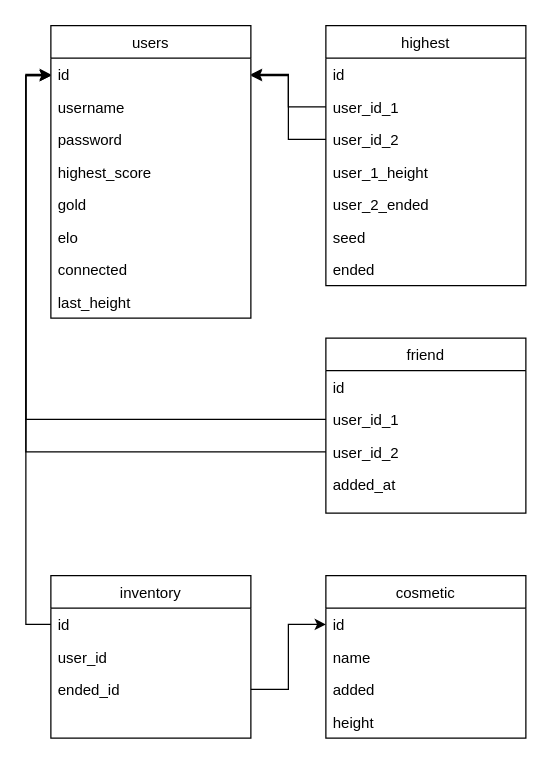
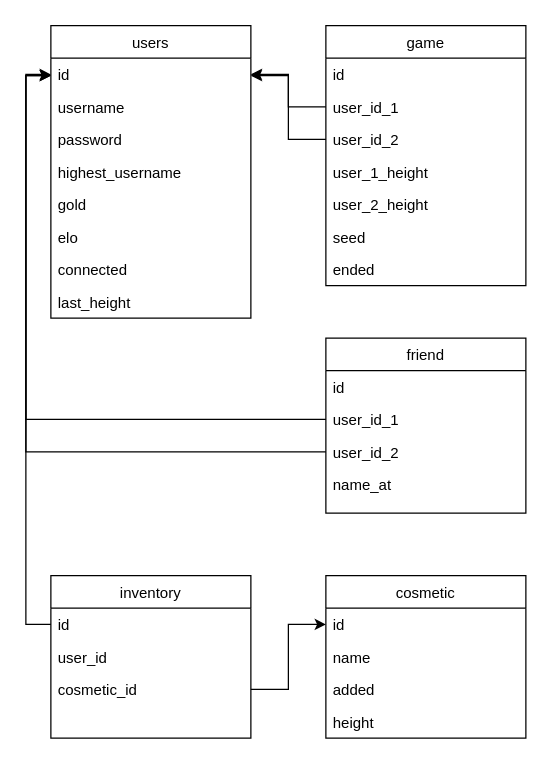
(425, 43) -> (425, 43)
(110, 173) -> (123, 173)
(383, 205) -> (385, 205)
(366, 485) -> (362, 485)
(89, 690) -> (100, 690)
